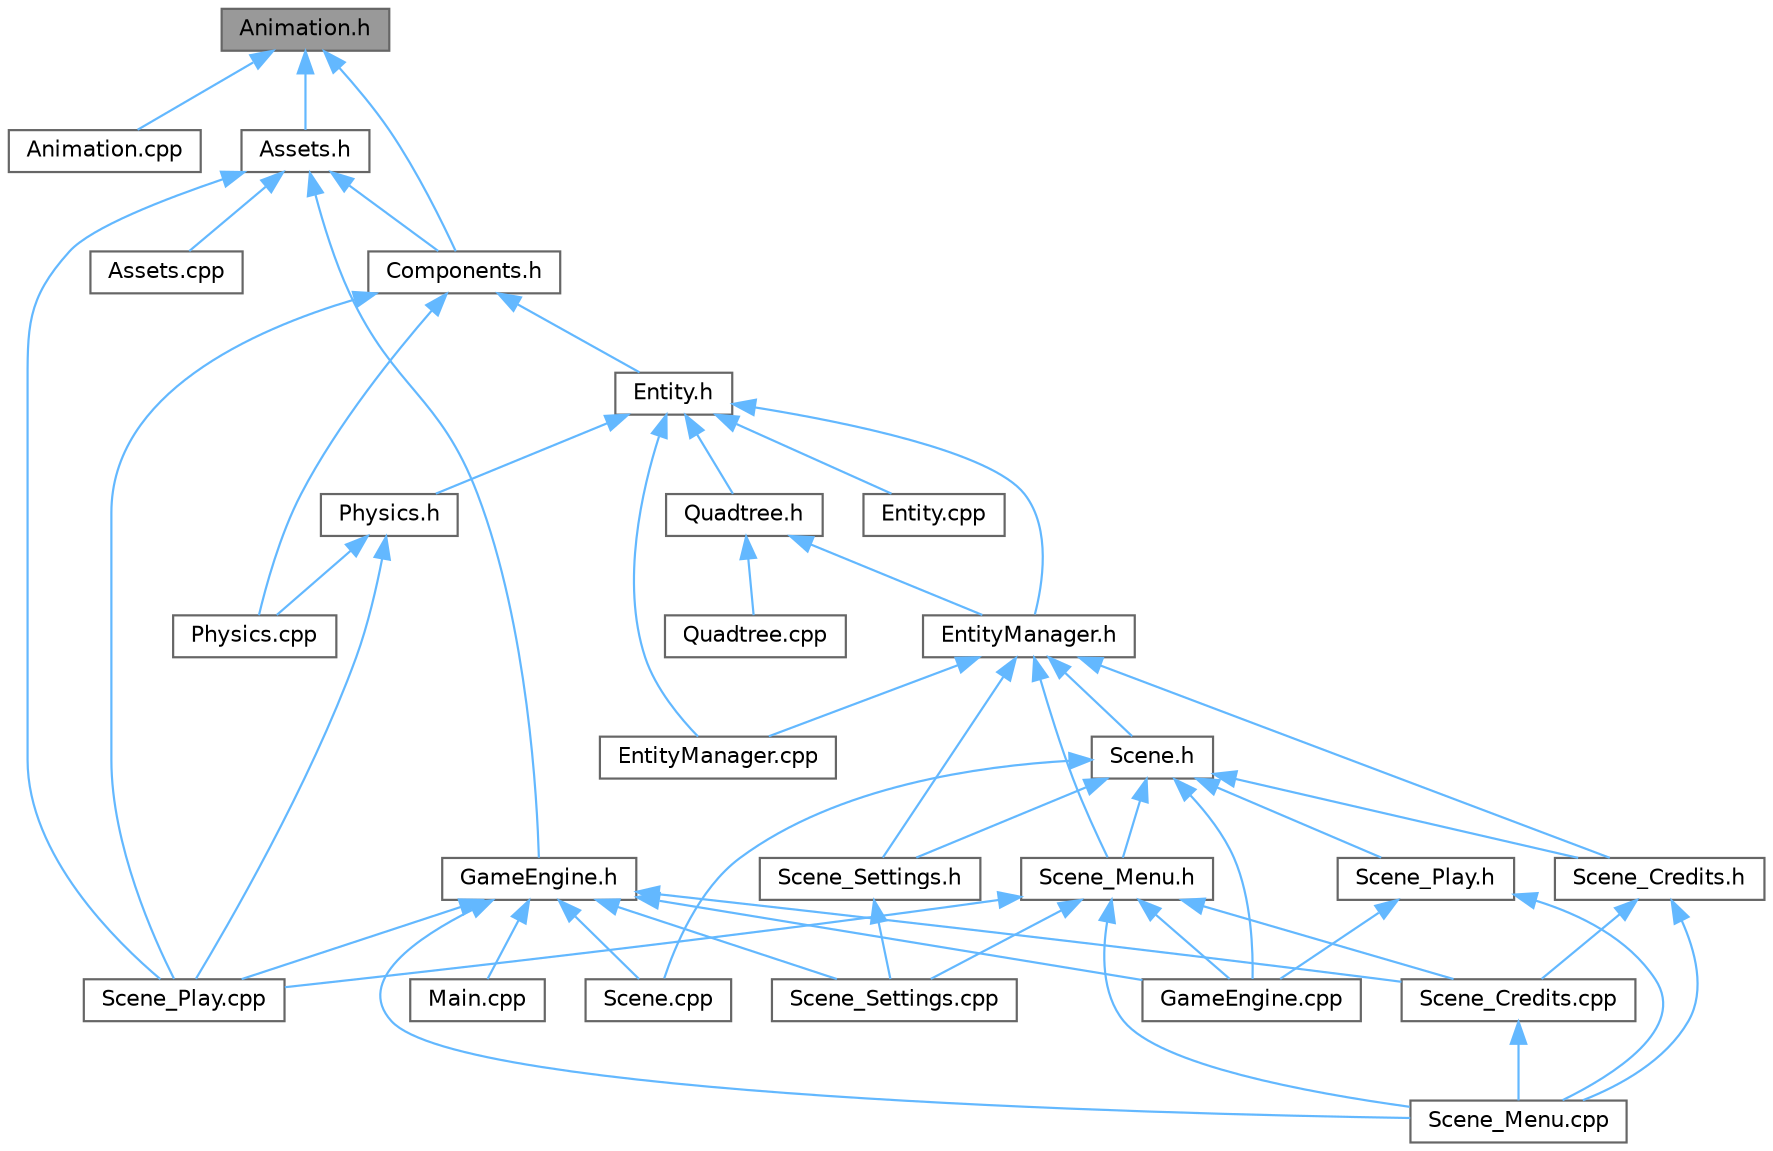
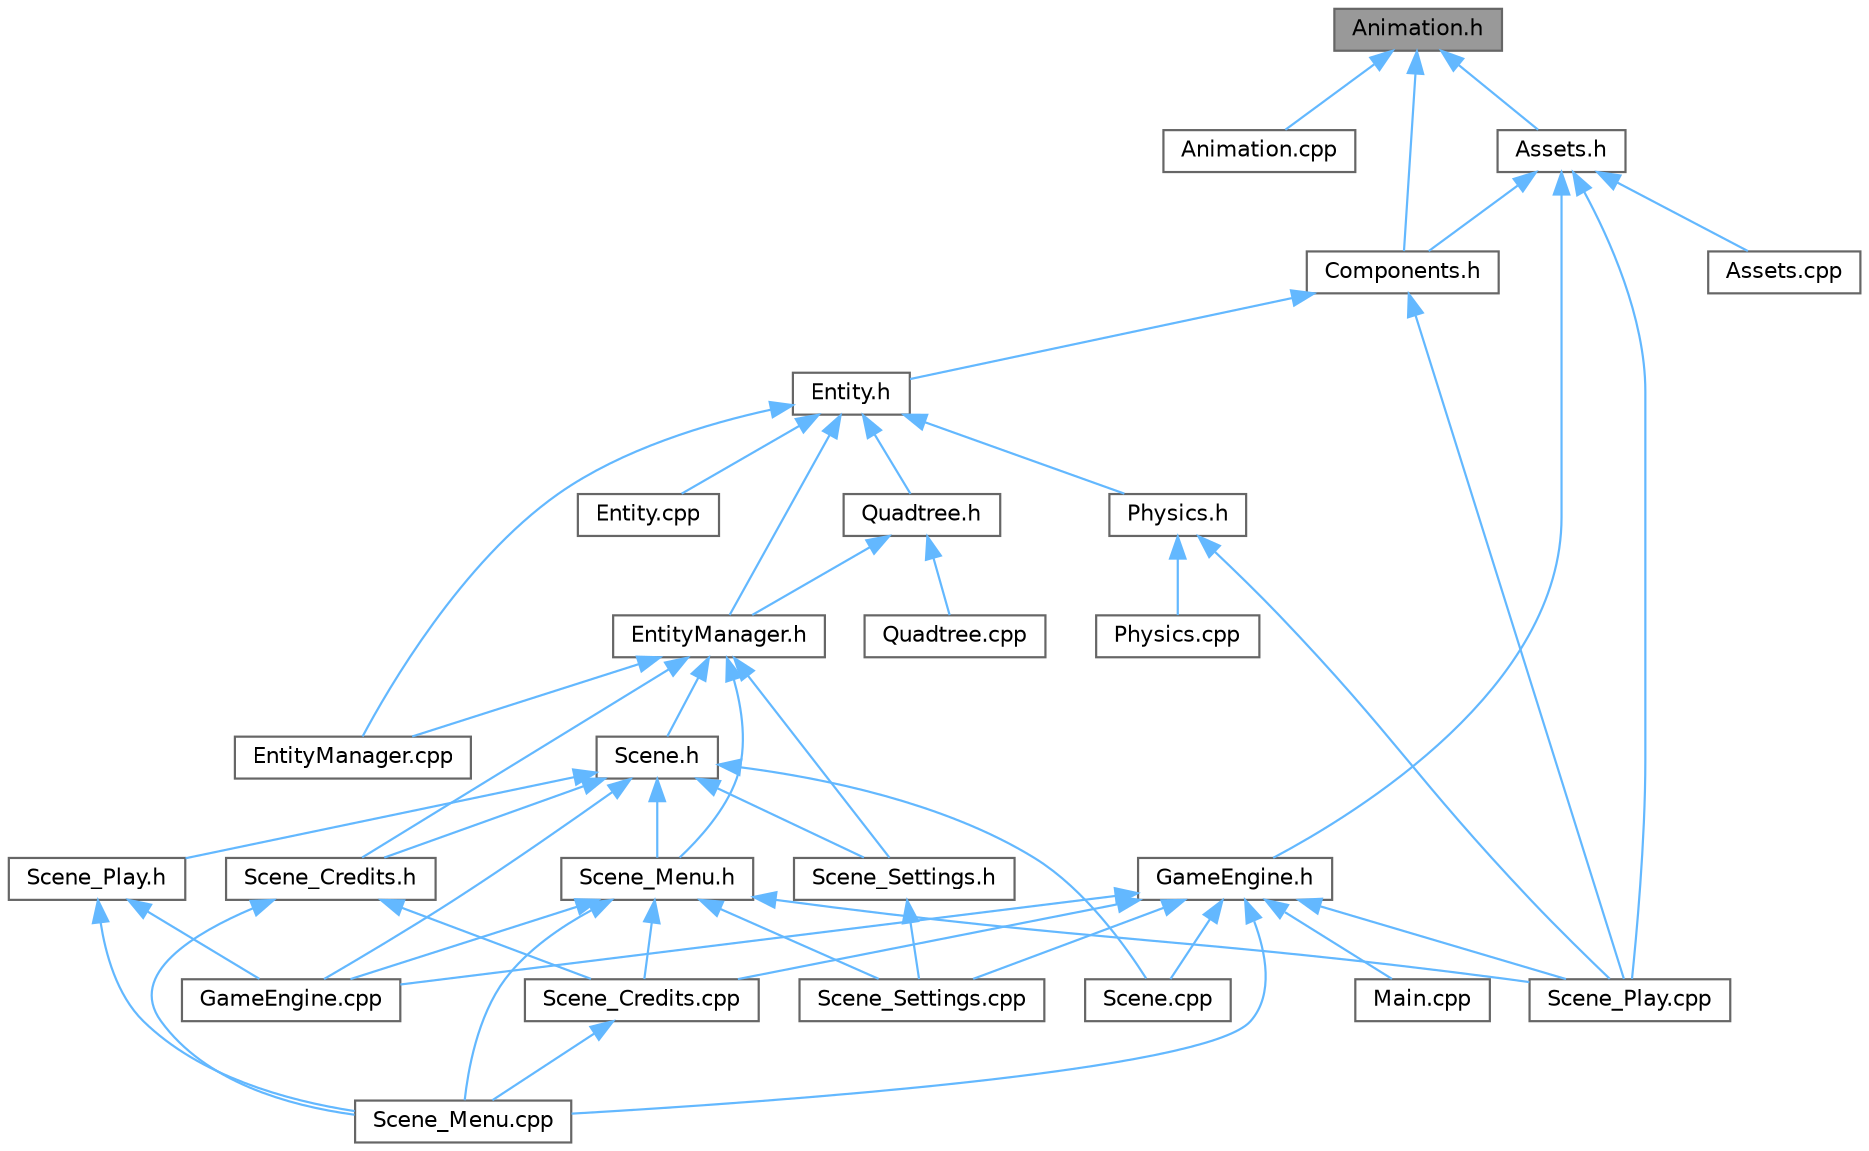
(325, 452) -> none
